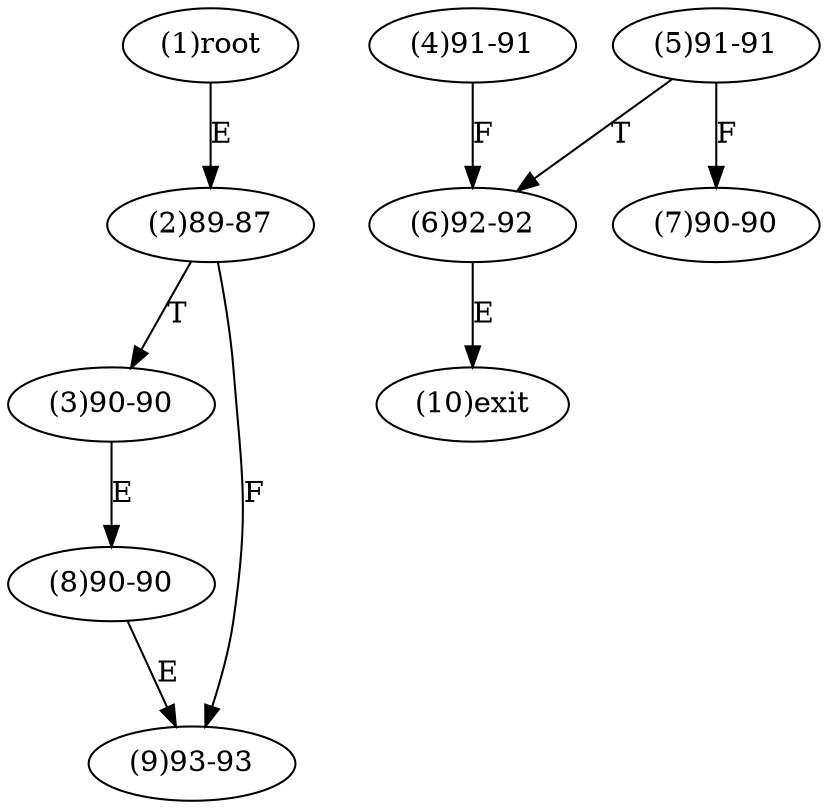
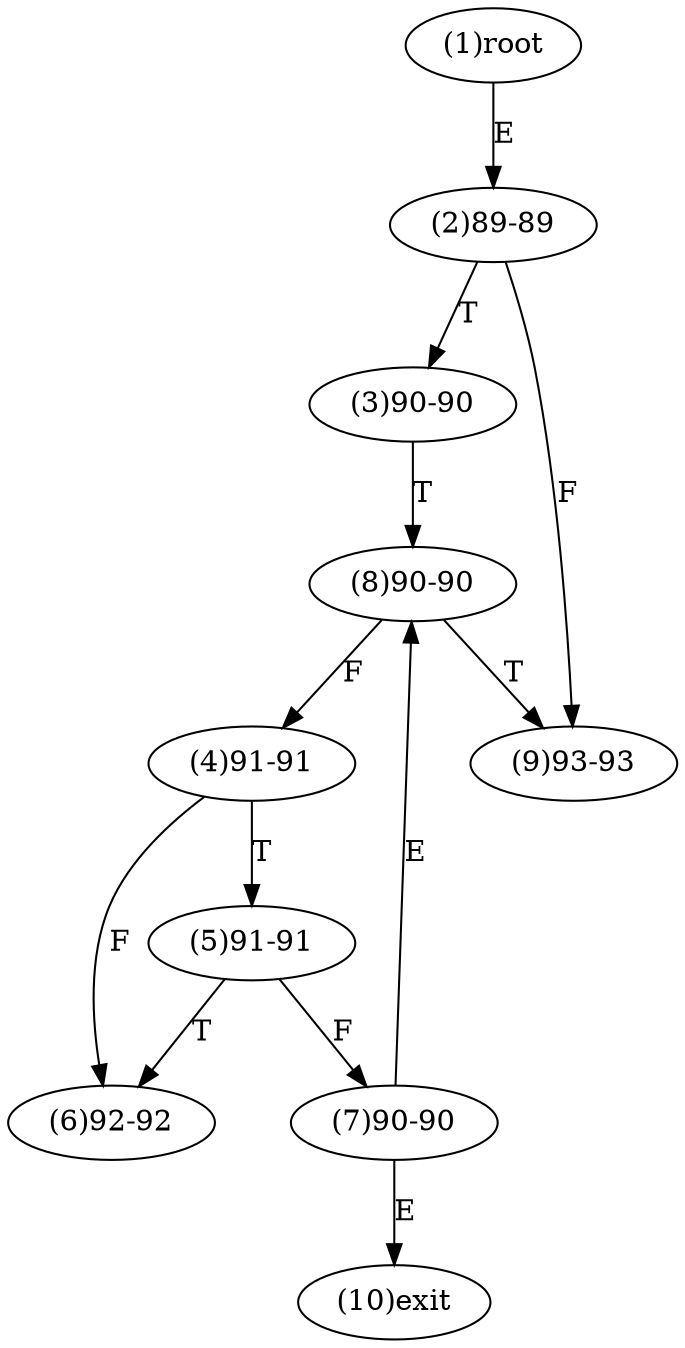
(211, 225) -> (493, 225)
(473, 304) -> (394, 1202)
(123, 494) -> (423, 494)
none -> (339, 666)
(168, 674) -> (514, 674)
none -> (252, 843)
none -> (403, 864)
